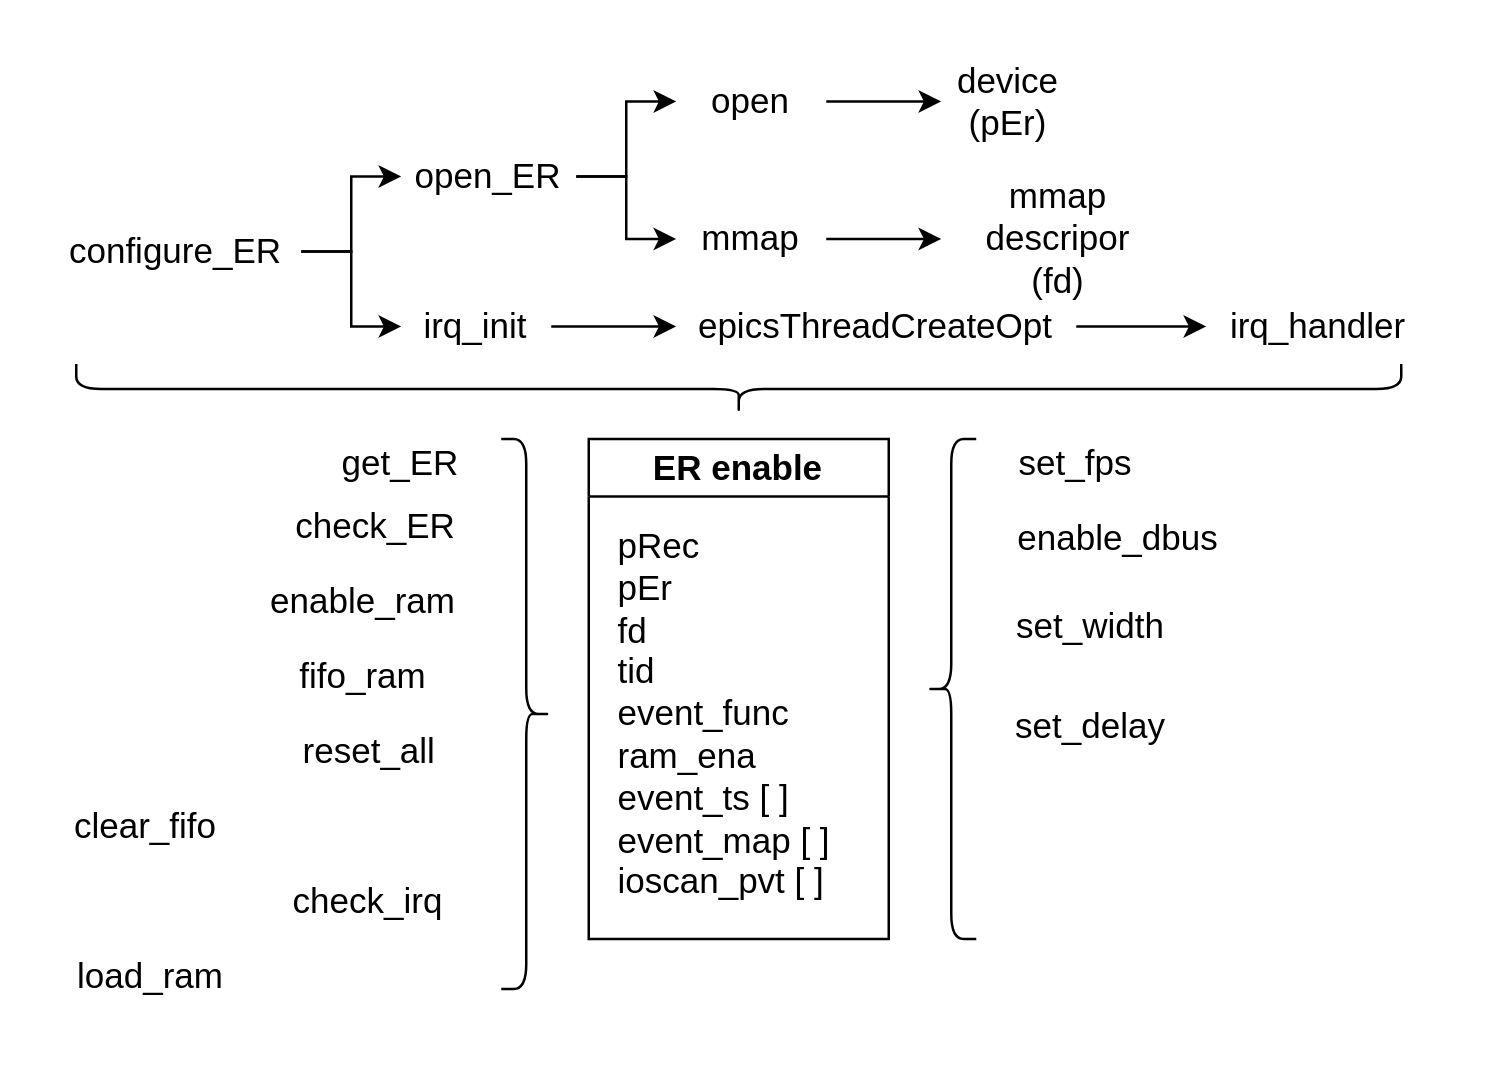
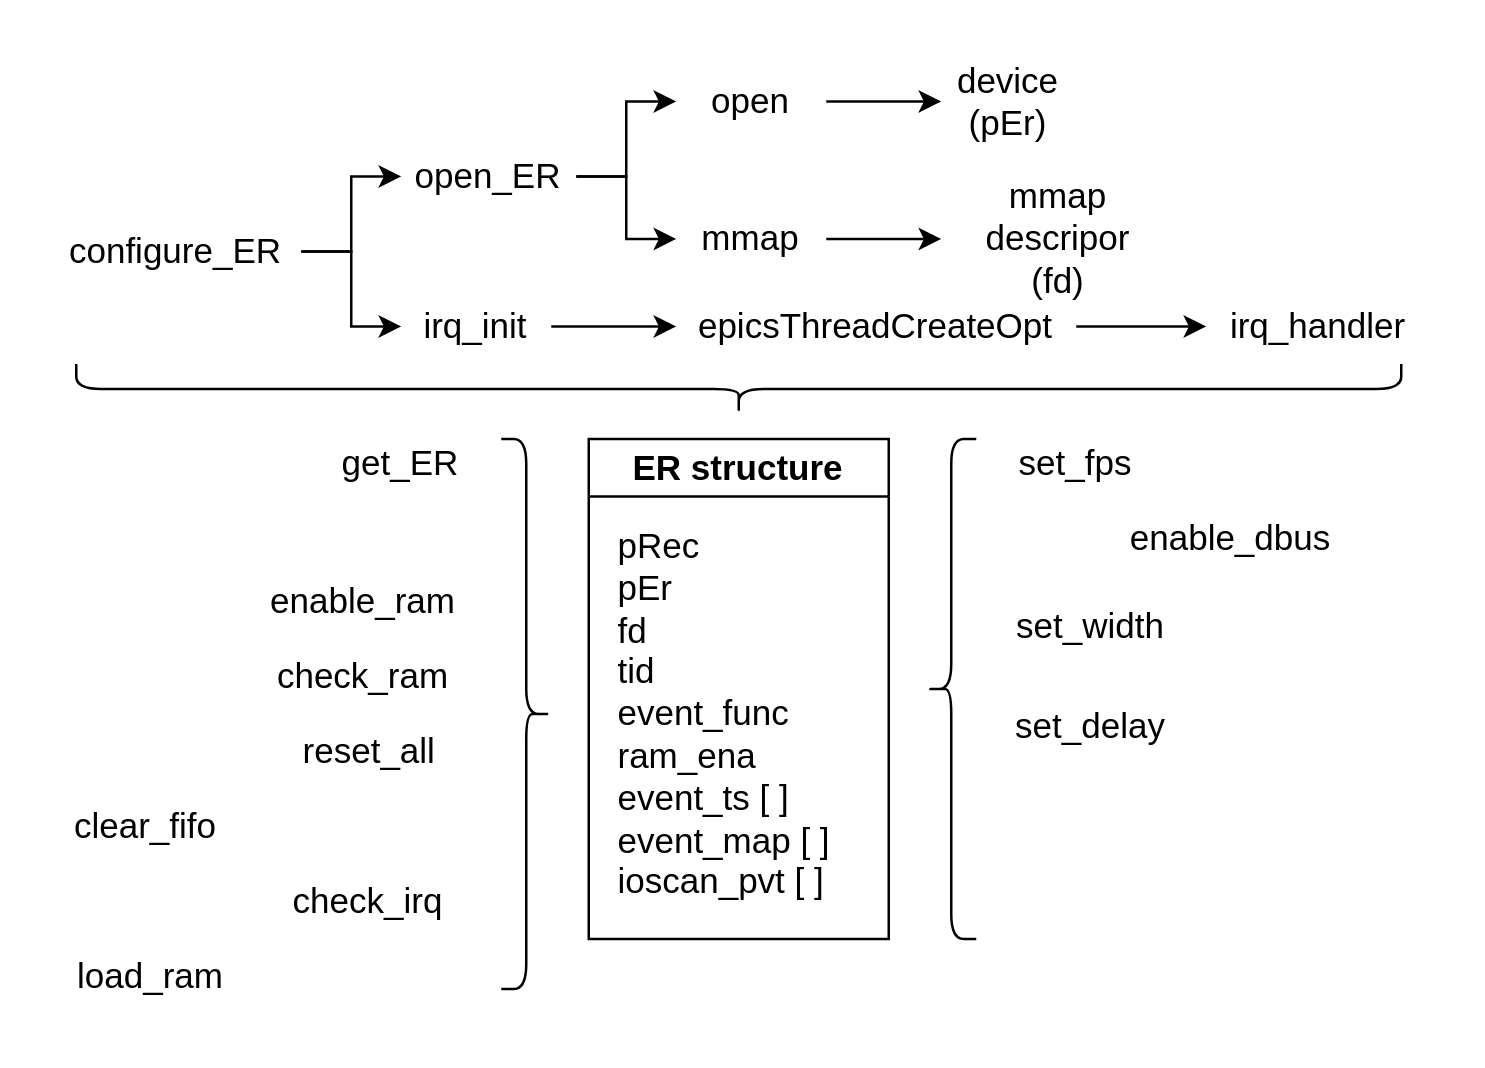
(739, 469) -> (739, 469)
(376, 526) -> none
(1119, 539) -> (1231, 539)
(364, 676) -> (364, 676)
